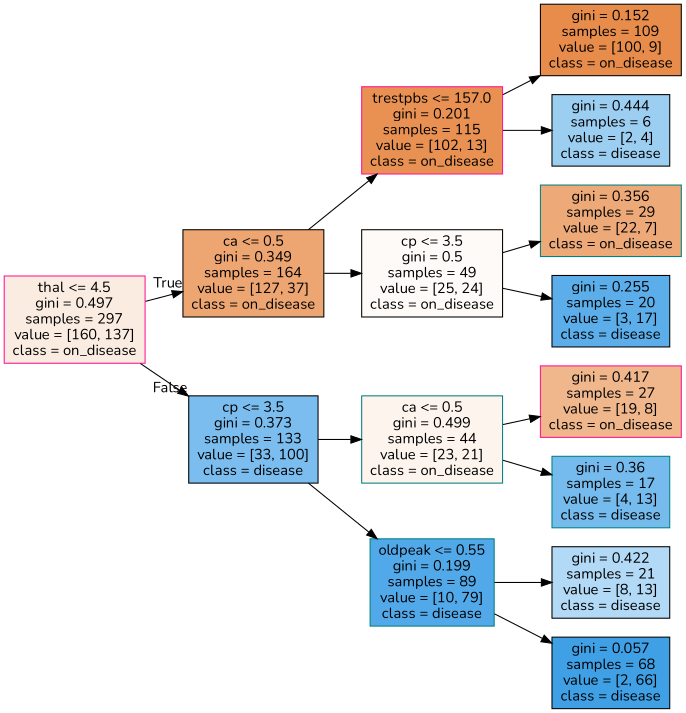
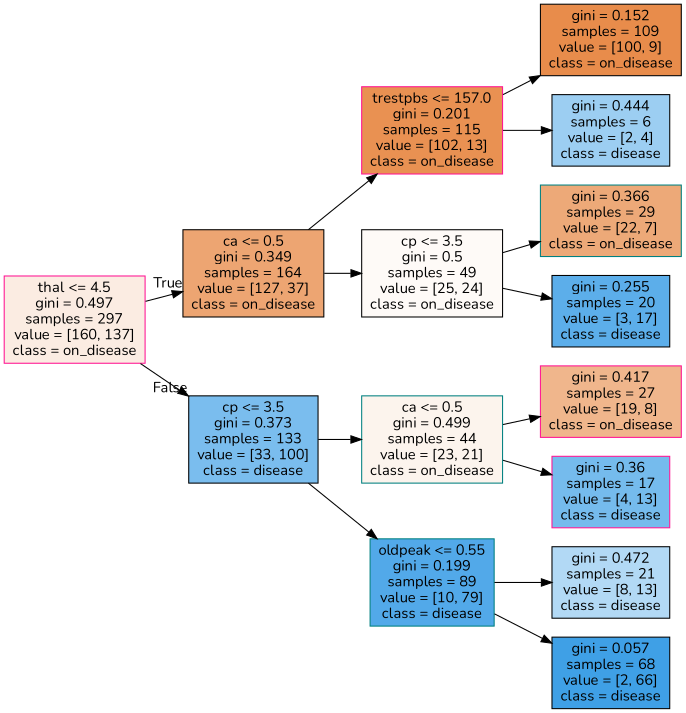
(611, 221) -> (611, 221)
(611, 492) -> (611, 492)
(611, 582) -> (611, 582)
